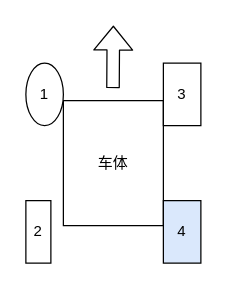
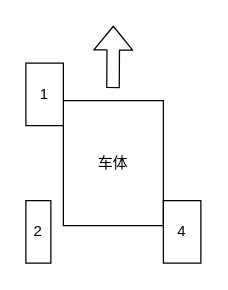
(44, 94) -> (44, 94)
(182, 94) -> none
(182, 232) -> (182, 232)
